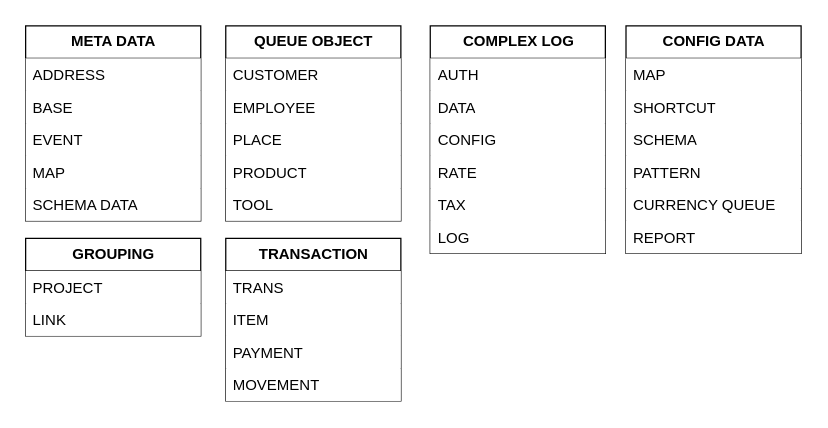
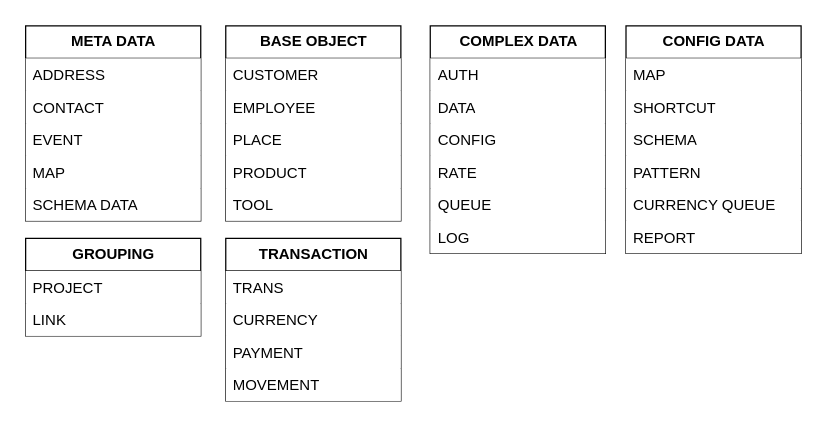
(314, 42) -> (314, 42)
(519, 42) -> (519, 42)
(50, 108) -> (63, 108)
(451, 206) -> (459, 206)
(250, 321) -> (267, 321)
